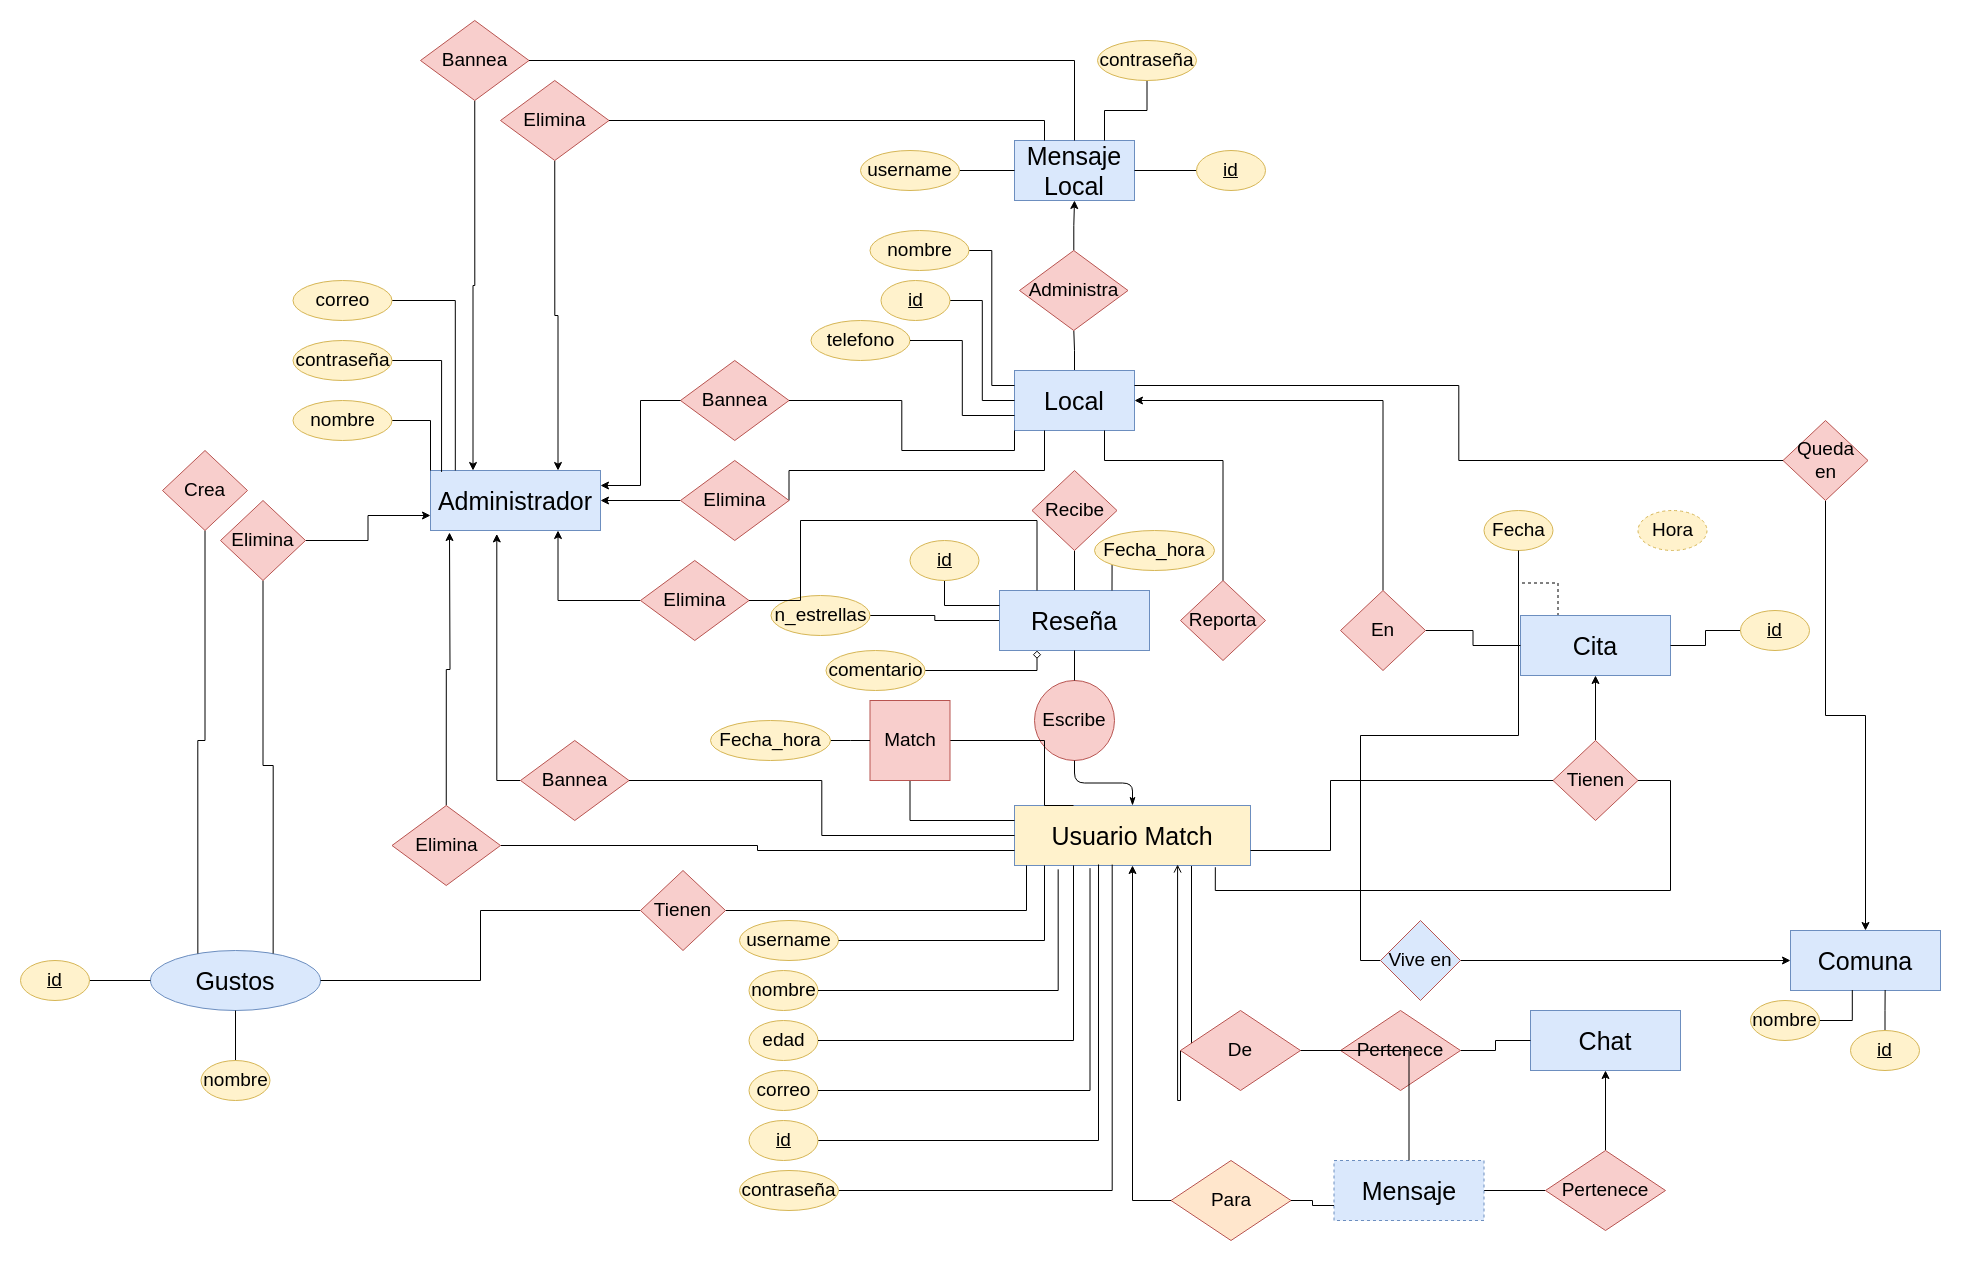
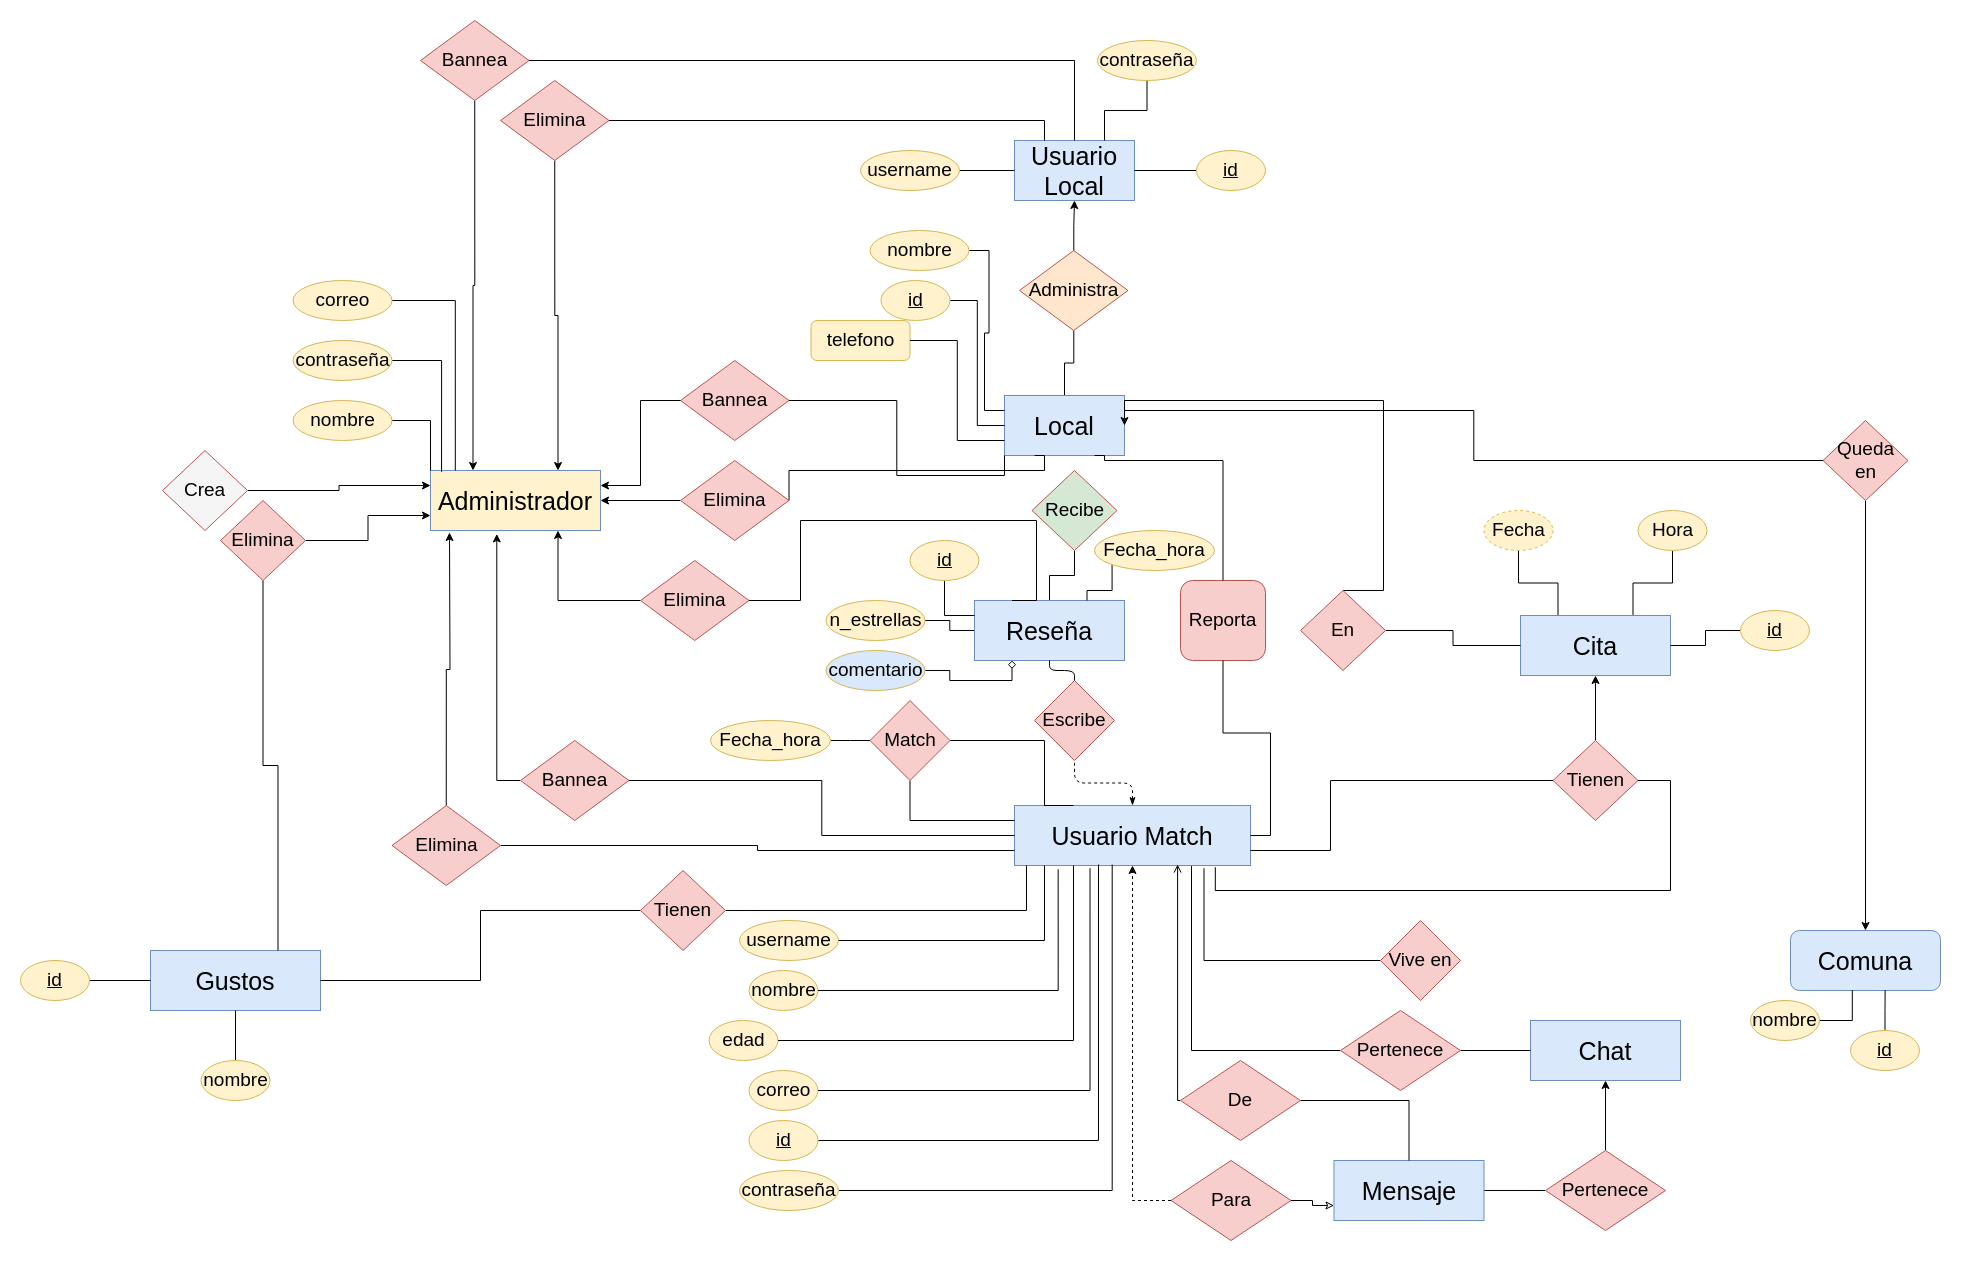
(1075, 171) -> (1075, 171)
(1074, 291) -> (1074, 291)
(861, 341) -> (861, 341)
(1075, 401) -> (1065, 426)
(1826, 461) -> (1866, 461)
(205, 491) -> (205, 491)
none -> (338, 491)
(516, 501) -> (516, 501)
(1075, 511) -> (1075, 511)
(1519, 531) -> (1519, 531)
(1673, 531) -> (1673, 531)
(1554, 583) -> (1554, 583)
none -> (1653, 583)
(821, 616) -> (876, 621)
(1075, 621) -> (1050, 631)
(1223, 621) -> (1223, 621)
(1383, 631) -> (1343, 631)
(876, 671) -> (876, 671)
(1075, 721) -> (1075, 721)
none -> (1271, 734)
(1401, 736) -> (1237, 961)
(200, 741) -> none
(910, 741) -> (910, 741)
(1101, 783) -> (1101, 783)
(1133, 836) -> (1133, 836)
(1421, 961) -> (1421, 961)
(1622, 961) -> none
(1866, 961) -> (1866, 961)
(236, 981) -> (236, 981)
(784, 1041) -> (744, 1041)
(1606, 1041) -> (1606, 1051)
(1241, 1051) -> (1241, 1101)
(1133, 1054) -> (1133, 1054)
(1409, 1191) -> (1409, 1191)
(1231, 1201) -> (1231, 1201)
(1329, 1206) -> (1326, 1206)
